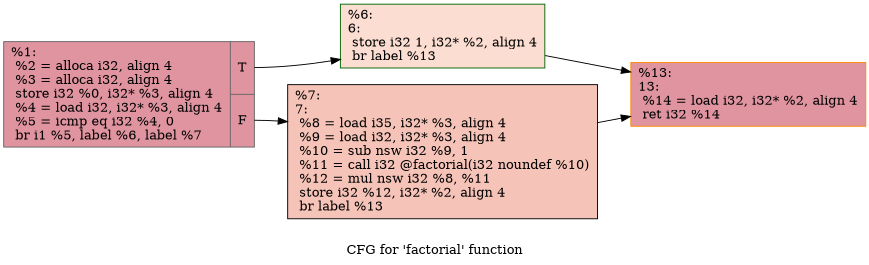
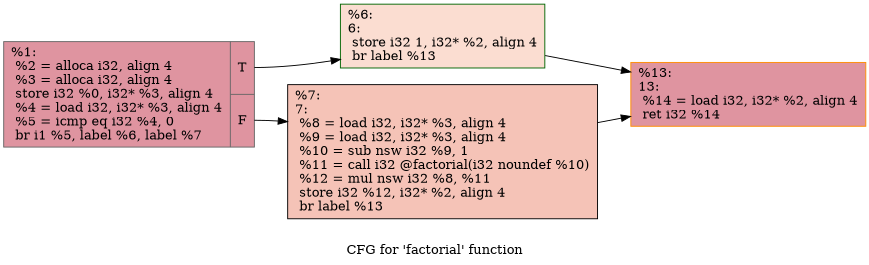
(401, 123) -> (401, 123)
